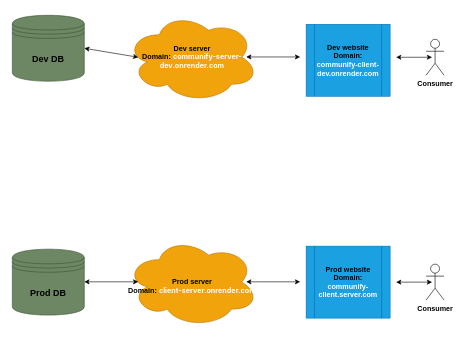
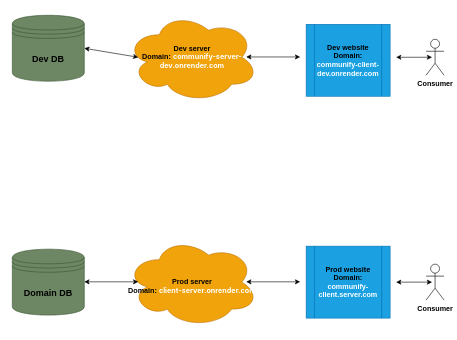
(48, 293) -> (48, 293)
